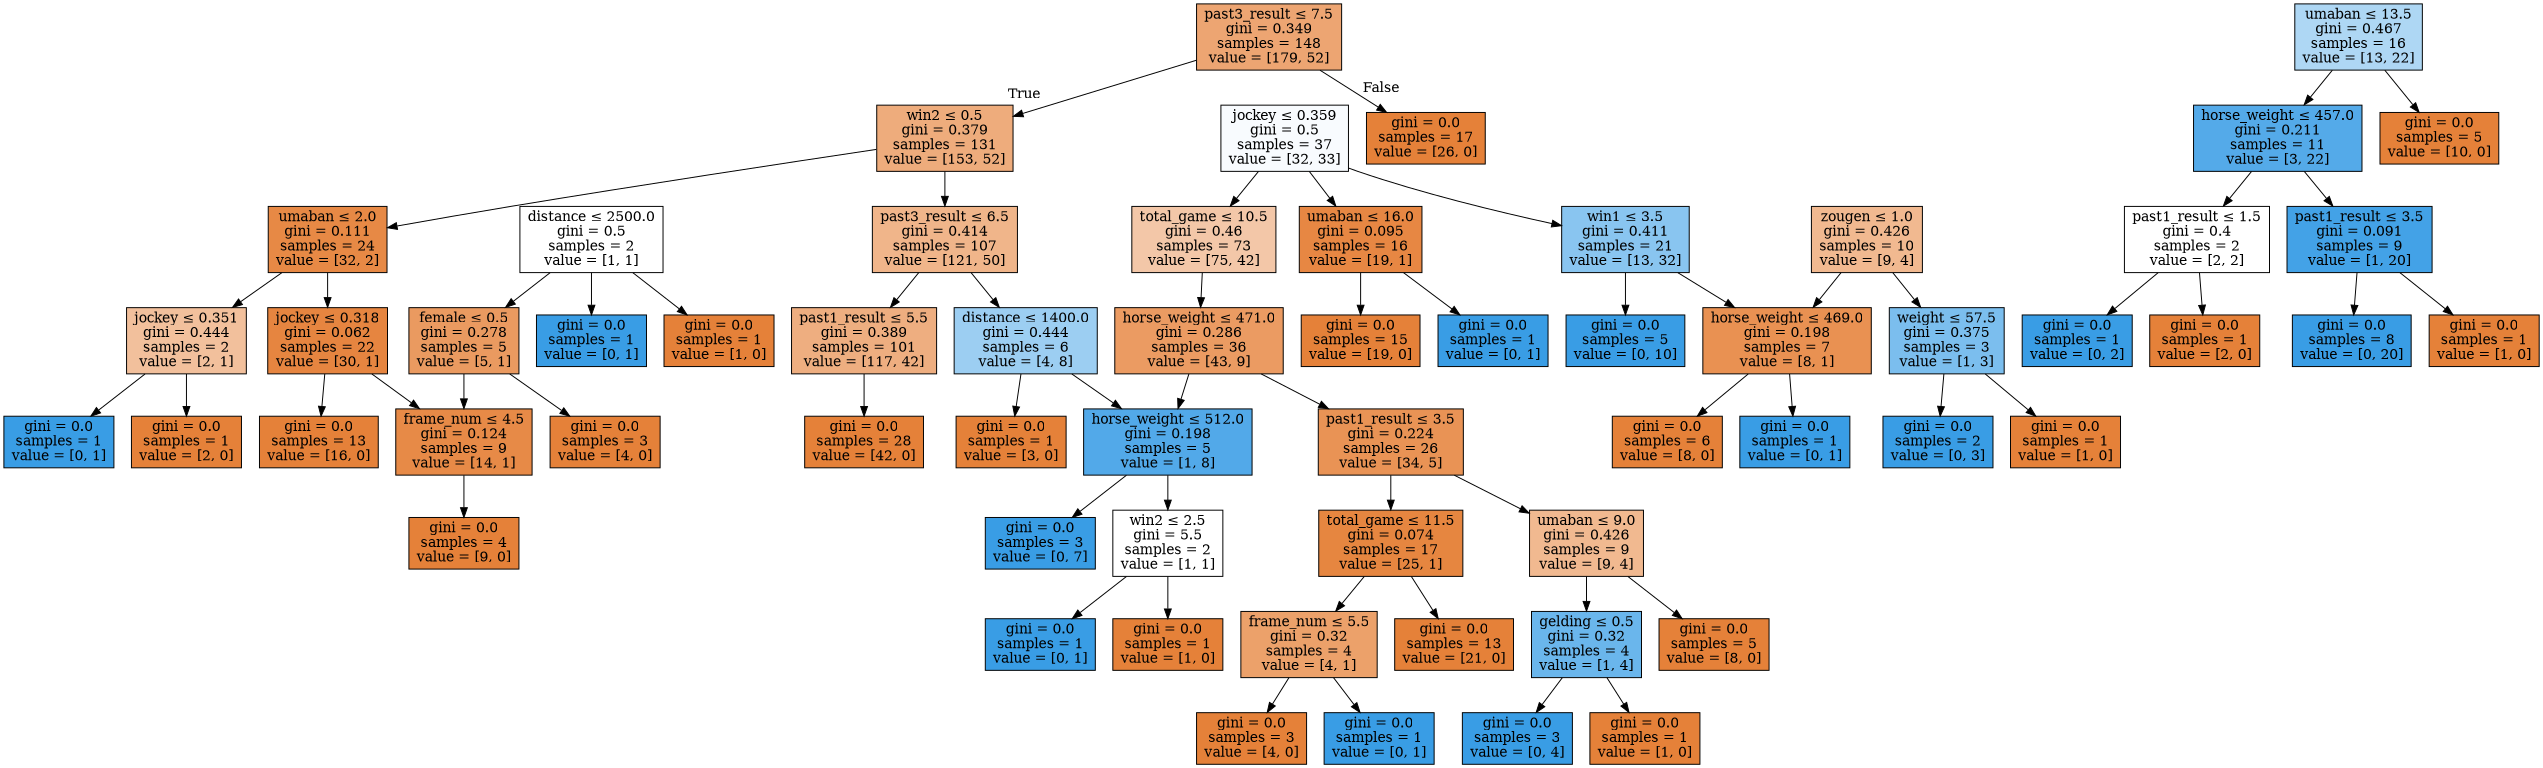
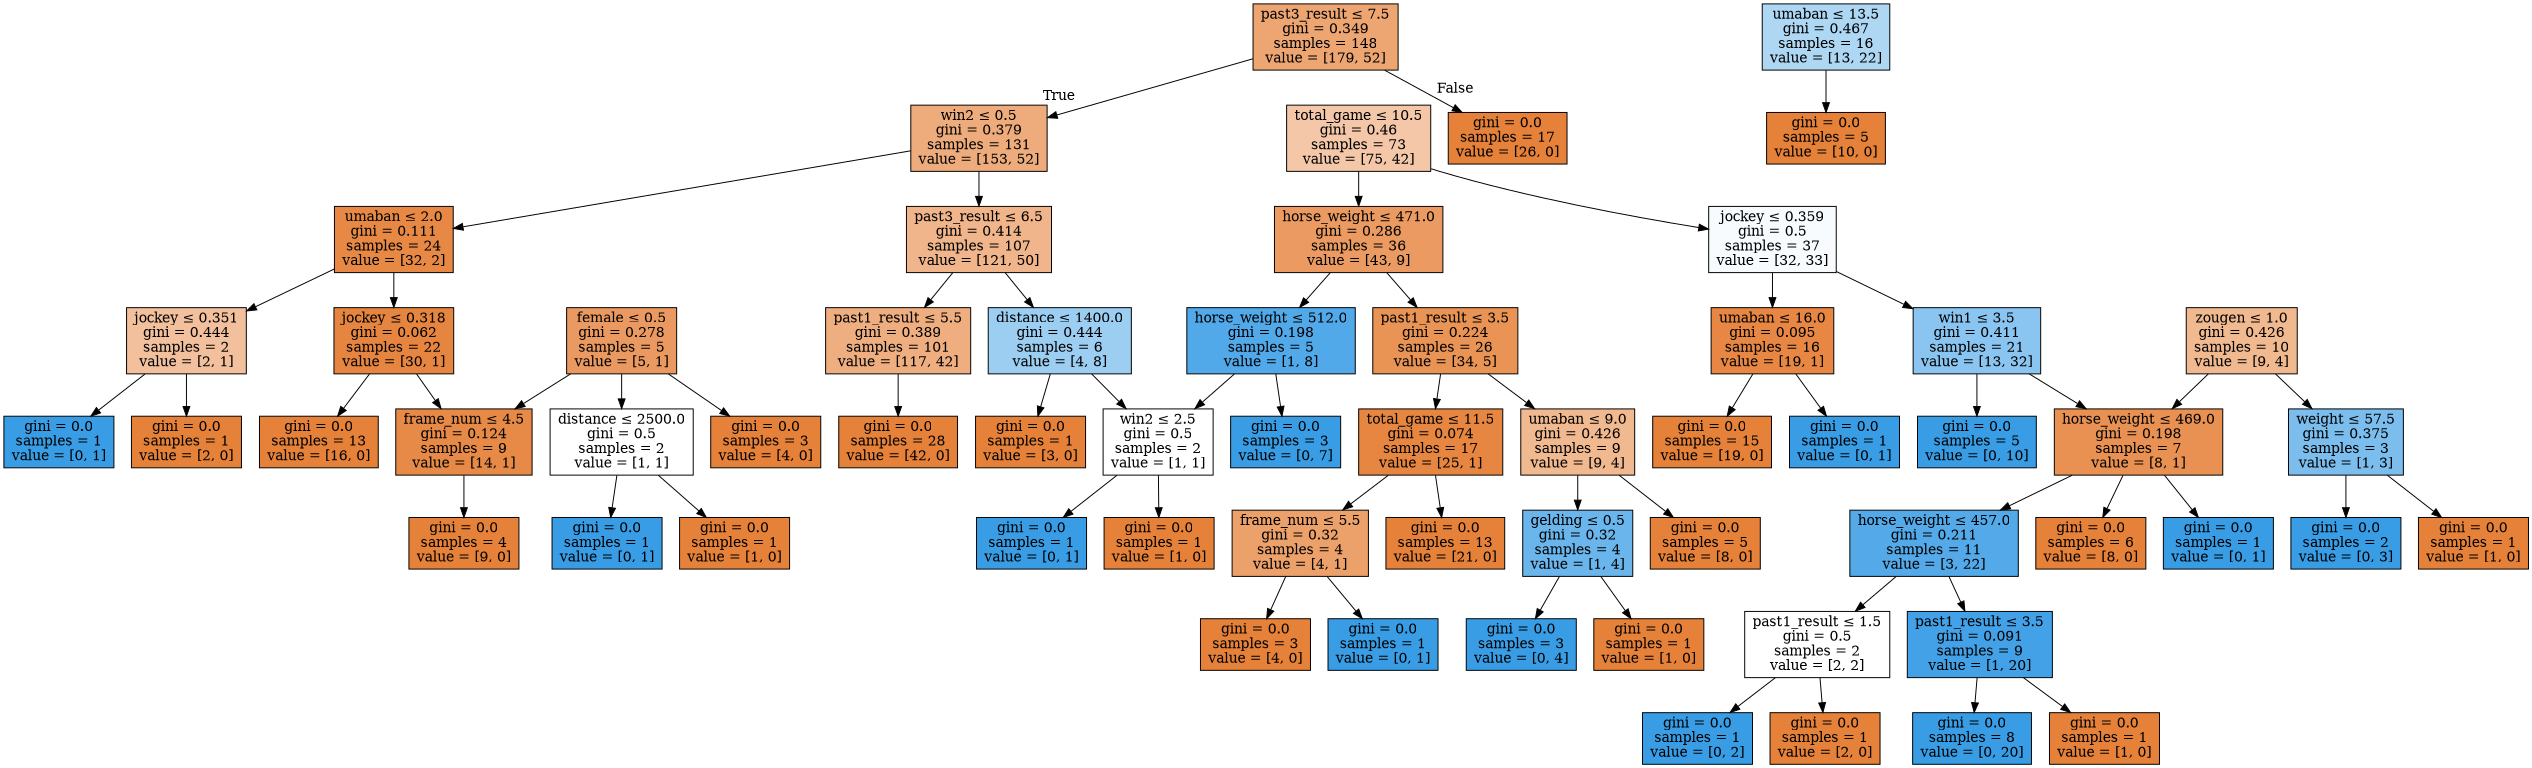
(2321, 84) -> (2041, 490)
(1248, 185) -> (1564, 202)
(2197, 232) -> (1817, 637)
(532, 287) -> (622, 386)
(1092, 388) -> (1105, 388)
(1168, 535) -> (1158, 434)
